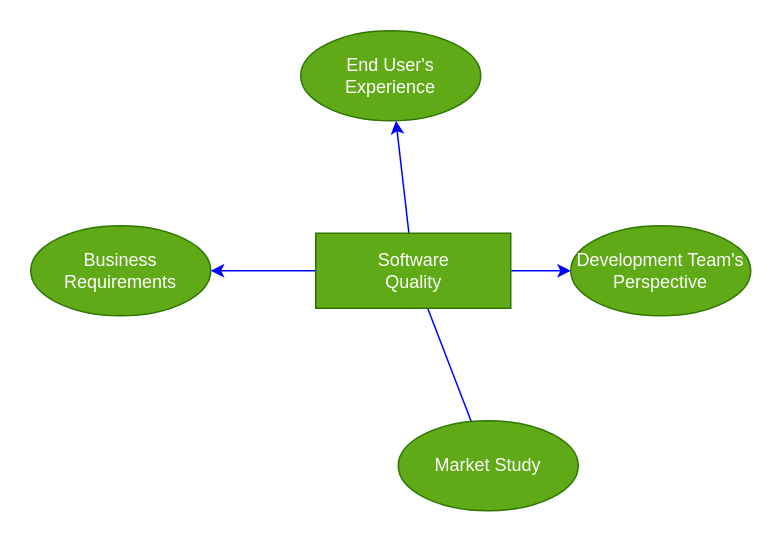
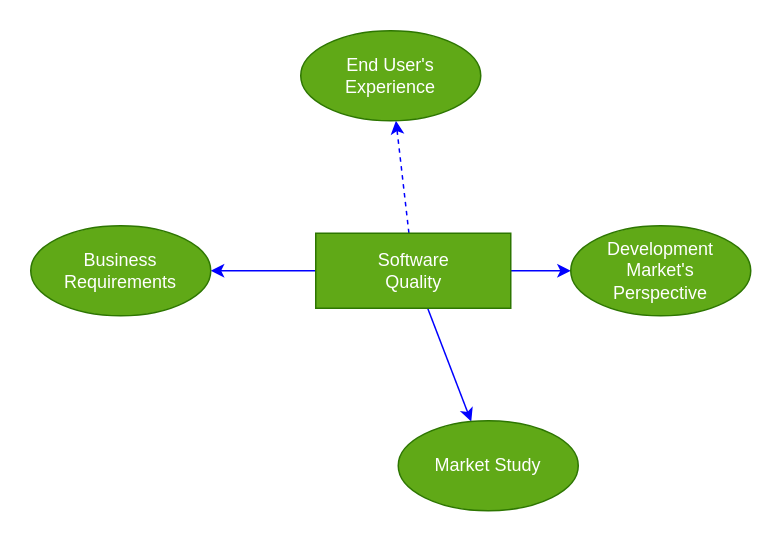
(403, 182) -> (403, 182)
(661, 271) -> (661, 271)
(469, 415) -> (467, 411)
